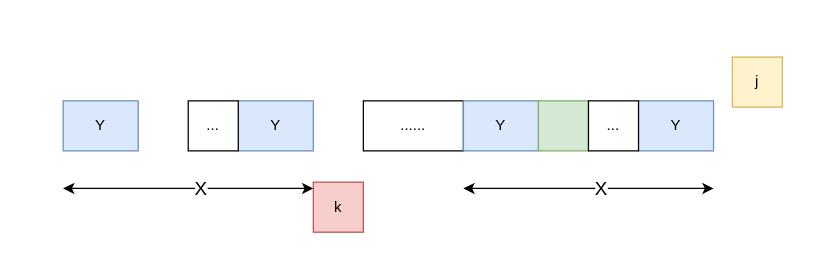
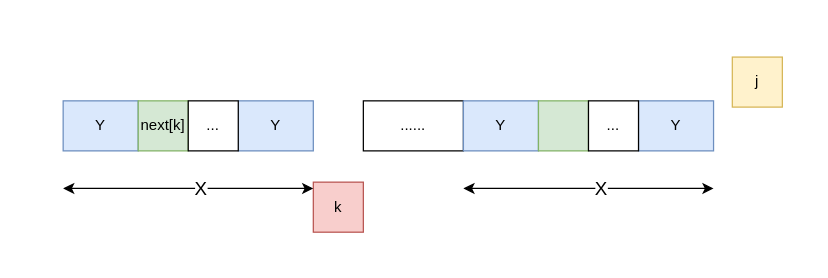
none -> (163, 126)
